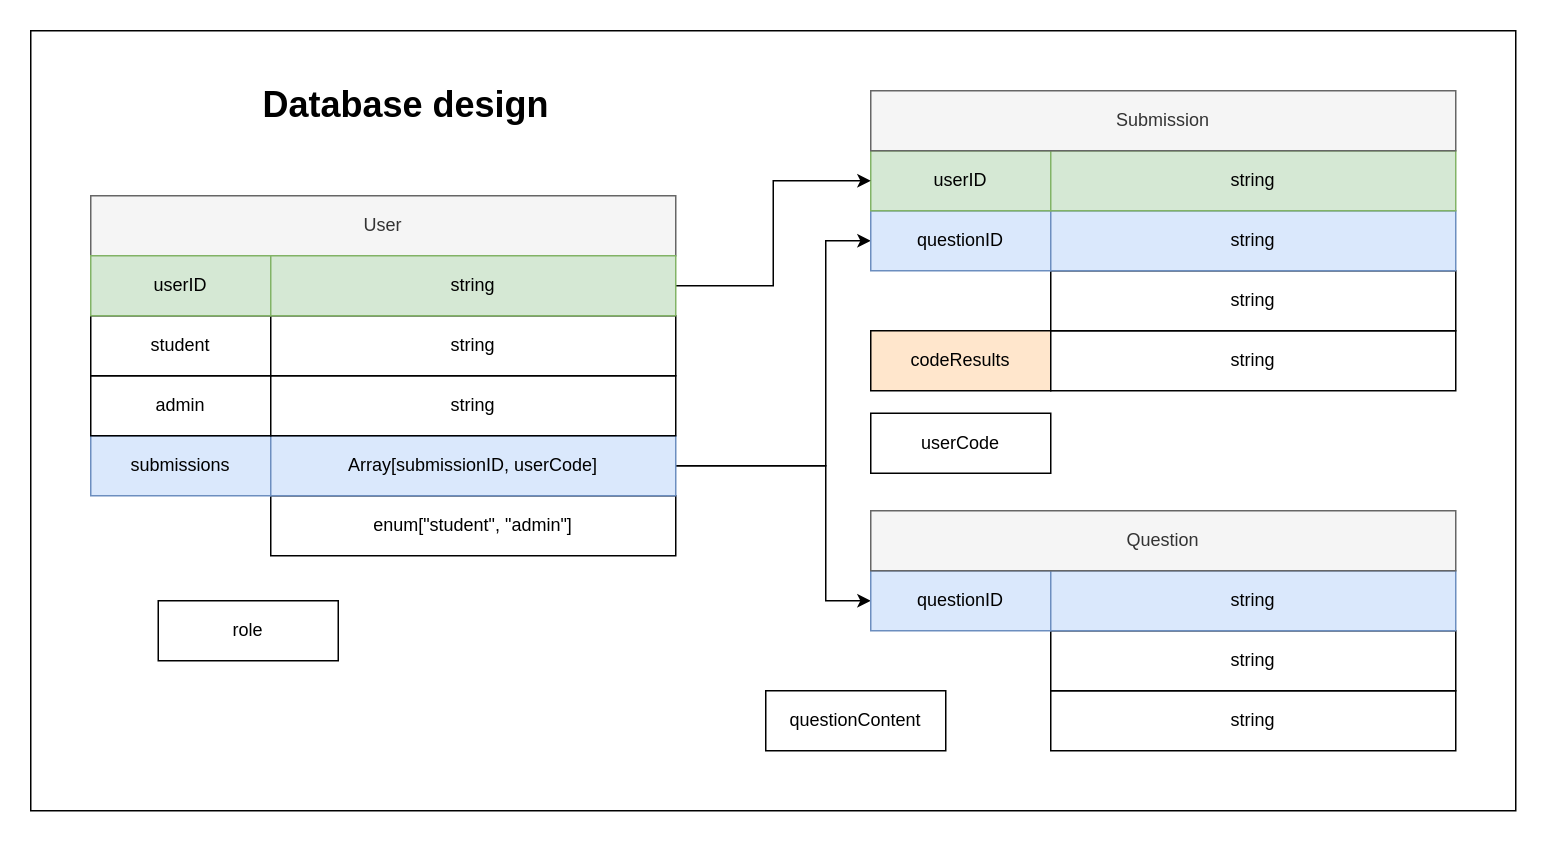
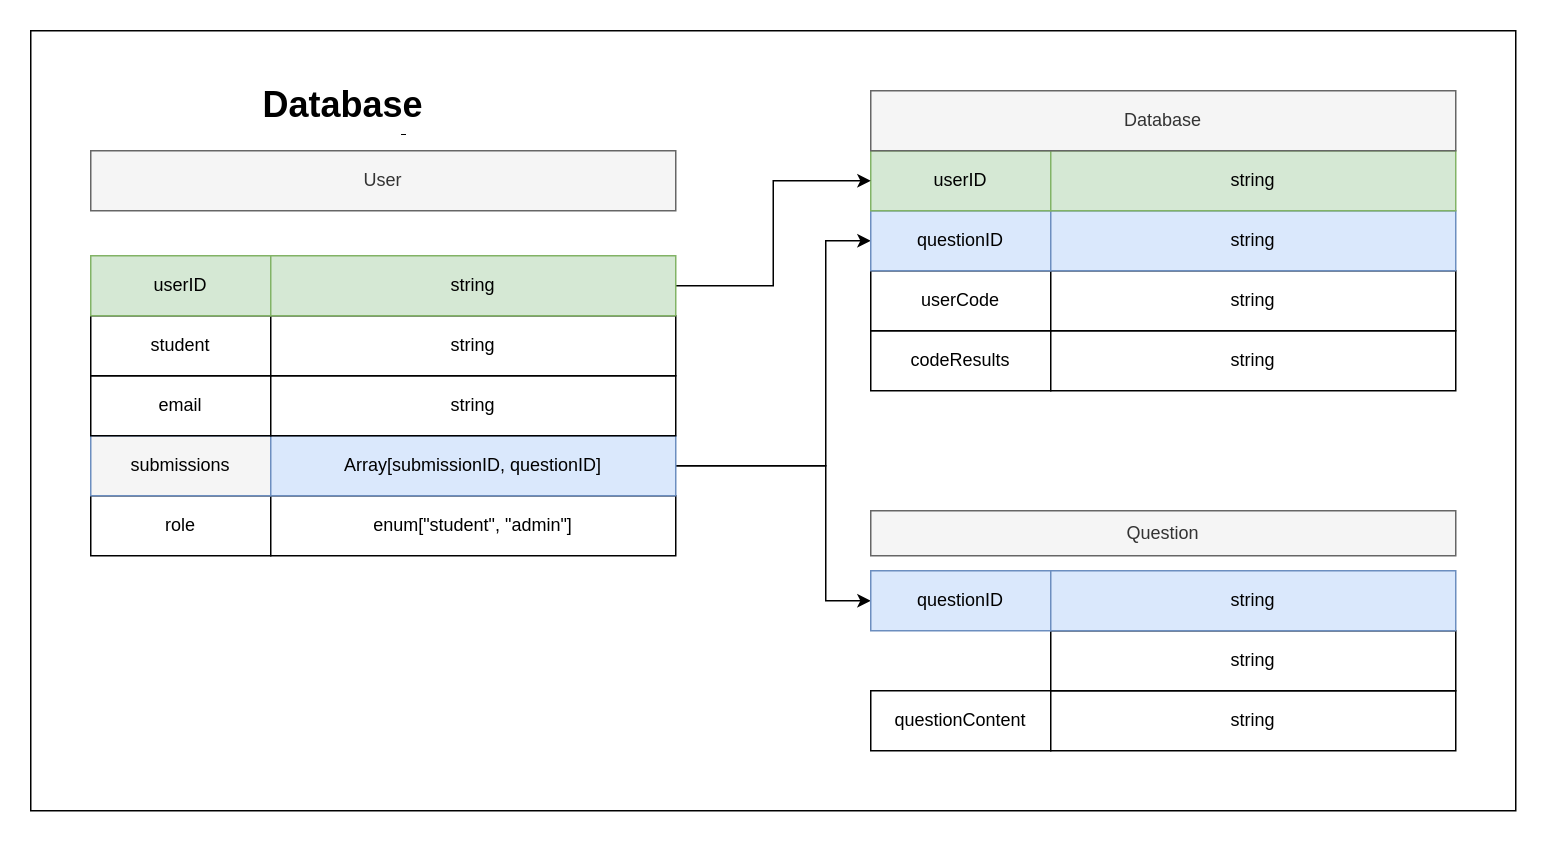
(334, 72) -> (347, 72)
(1163, 121) -> (1163, 121)
(383, 226) -> (383, 181)
(961, 361) -> (961, 361)
(181, 406) -> (181, 406)
(961, 443) -> (961, 301)
(181, 466) -> (181, 466)
(473, 466) -> (473, 466)
(1163, 541) -> (1163, 533)
(248, 631) -> (181, 526)
(856, 721) -> (961, 721)
